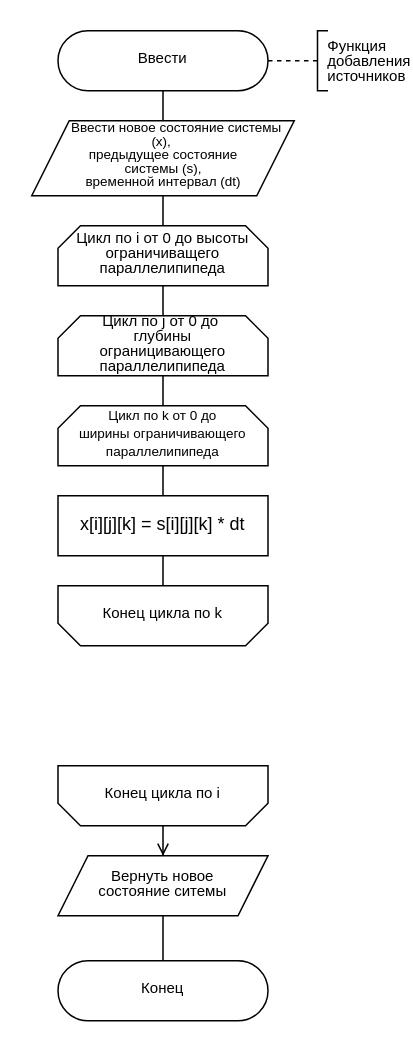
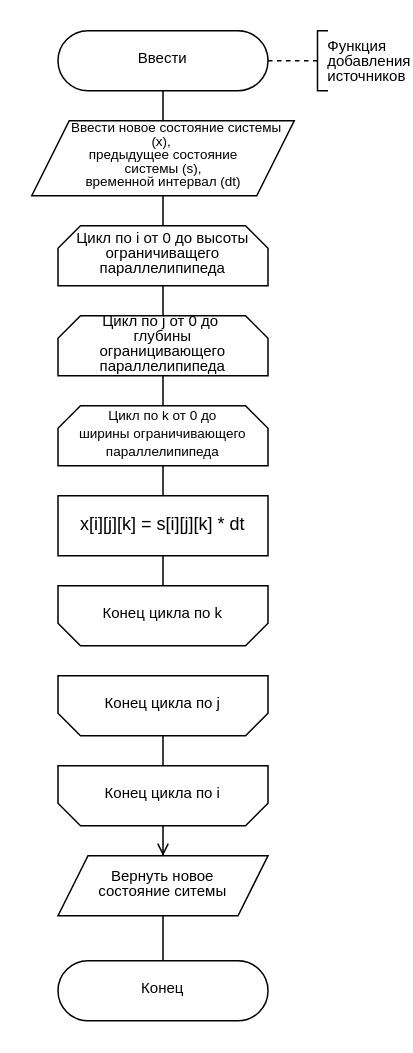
none -> (163, 706)
none -> (163, 751)
